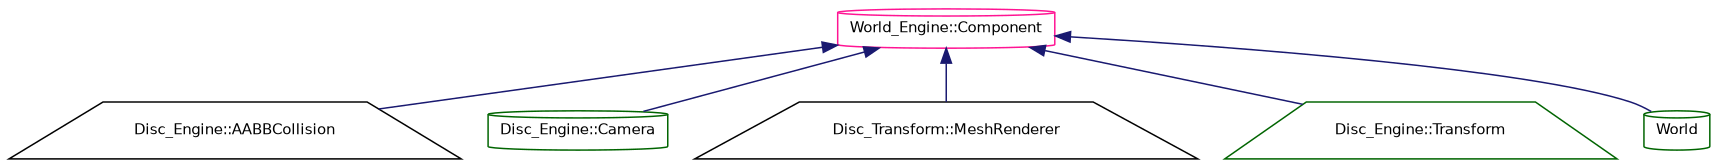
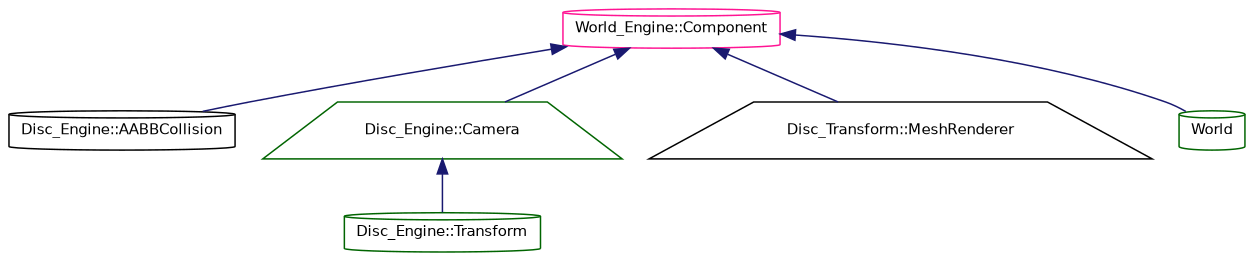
(1174, 77) -> (442, 193)
(235, 130) -> (122, 130)
(578, 130) -> (442, 130)
(1421, 130) -> (442, 232)
